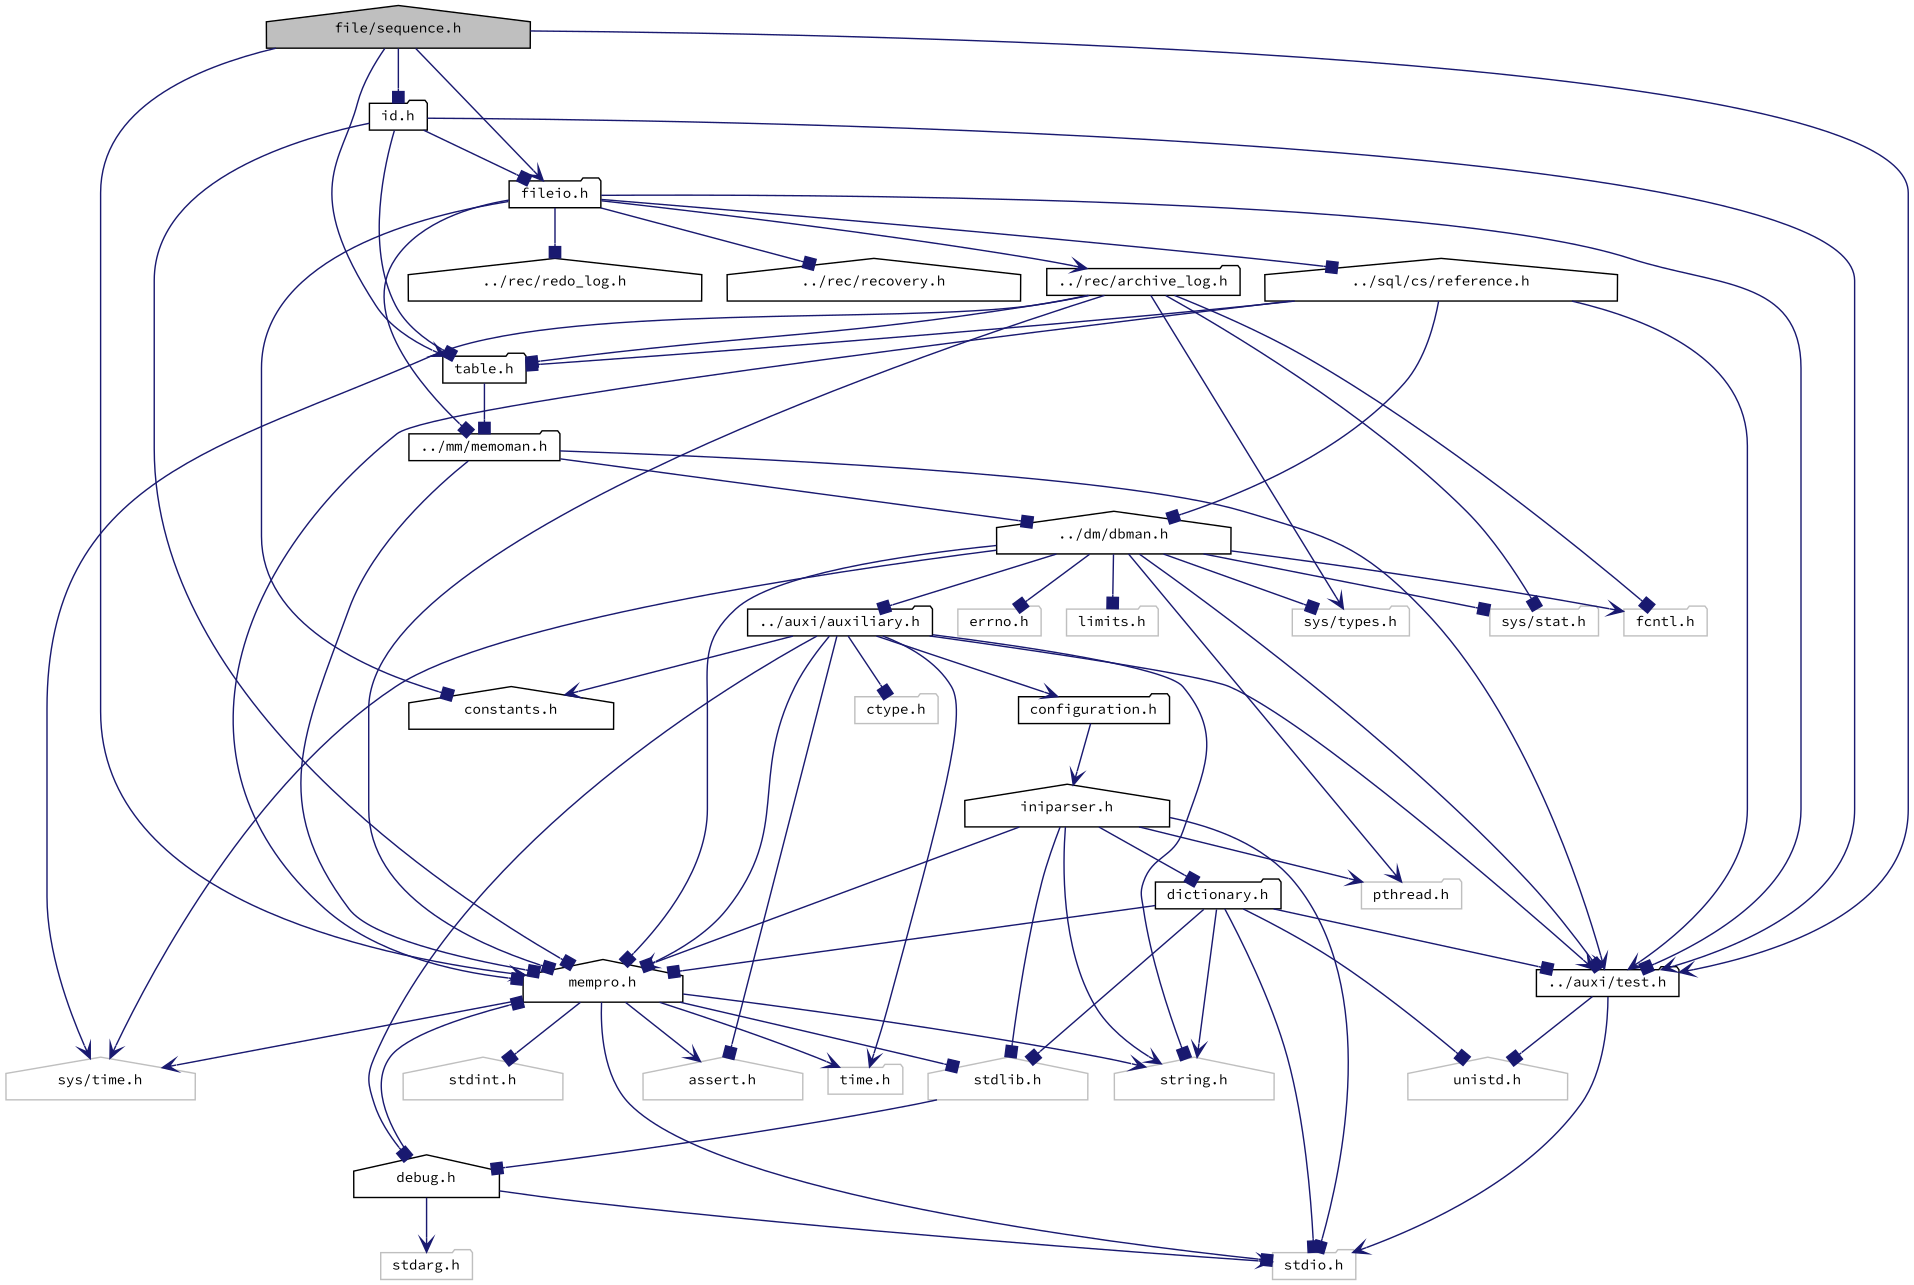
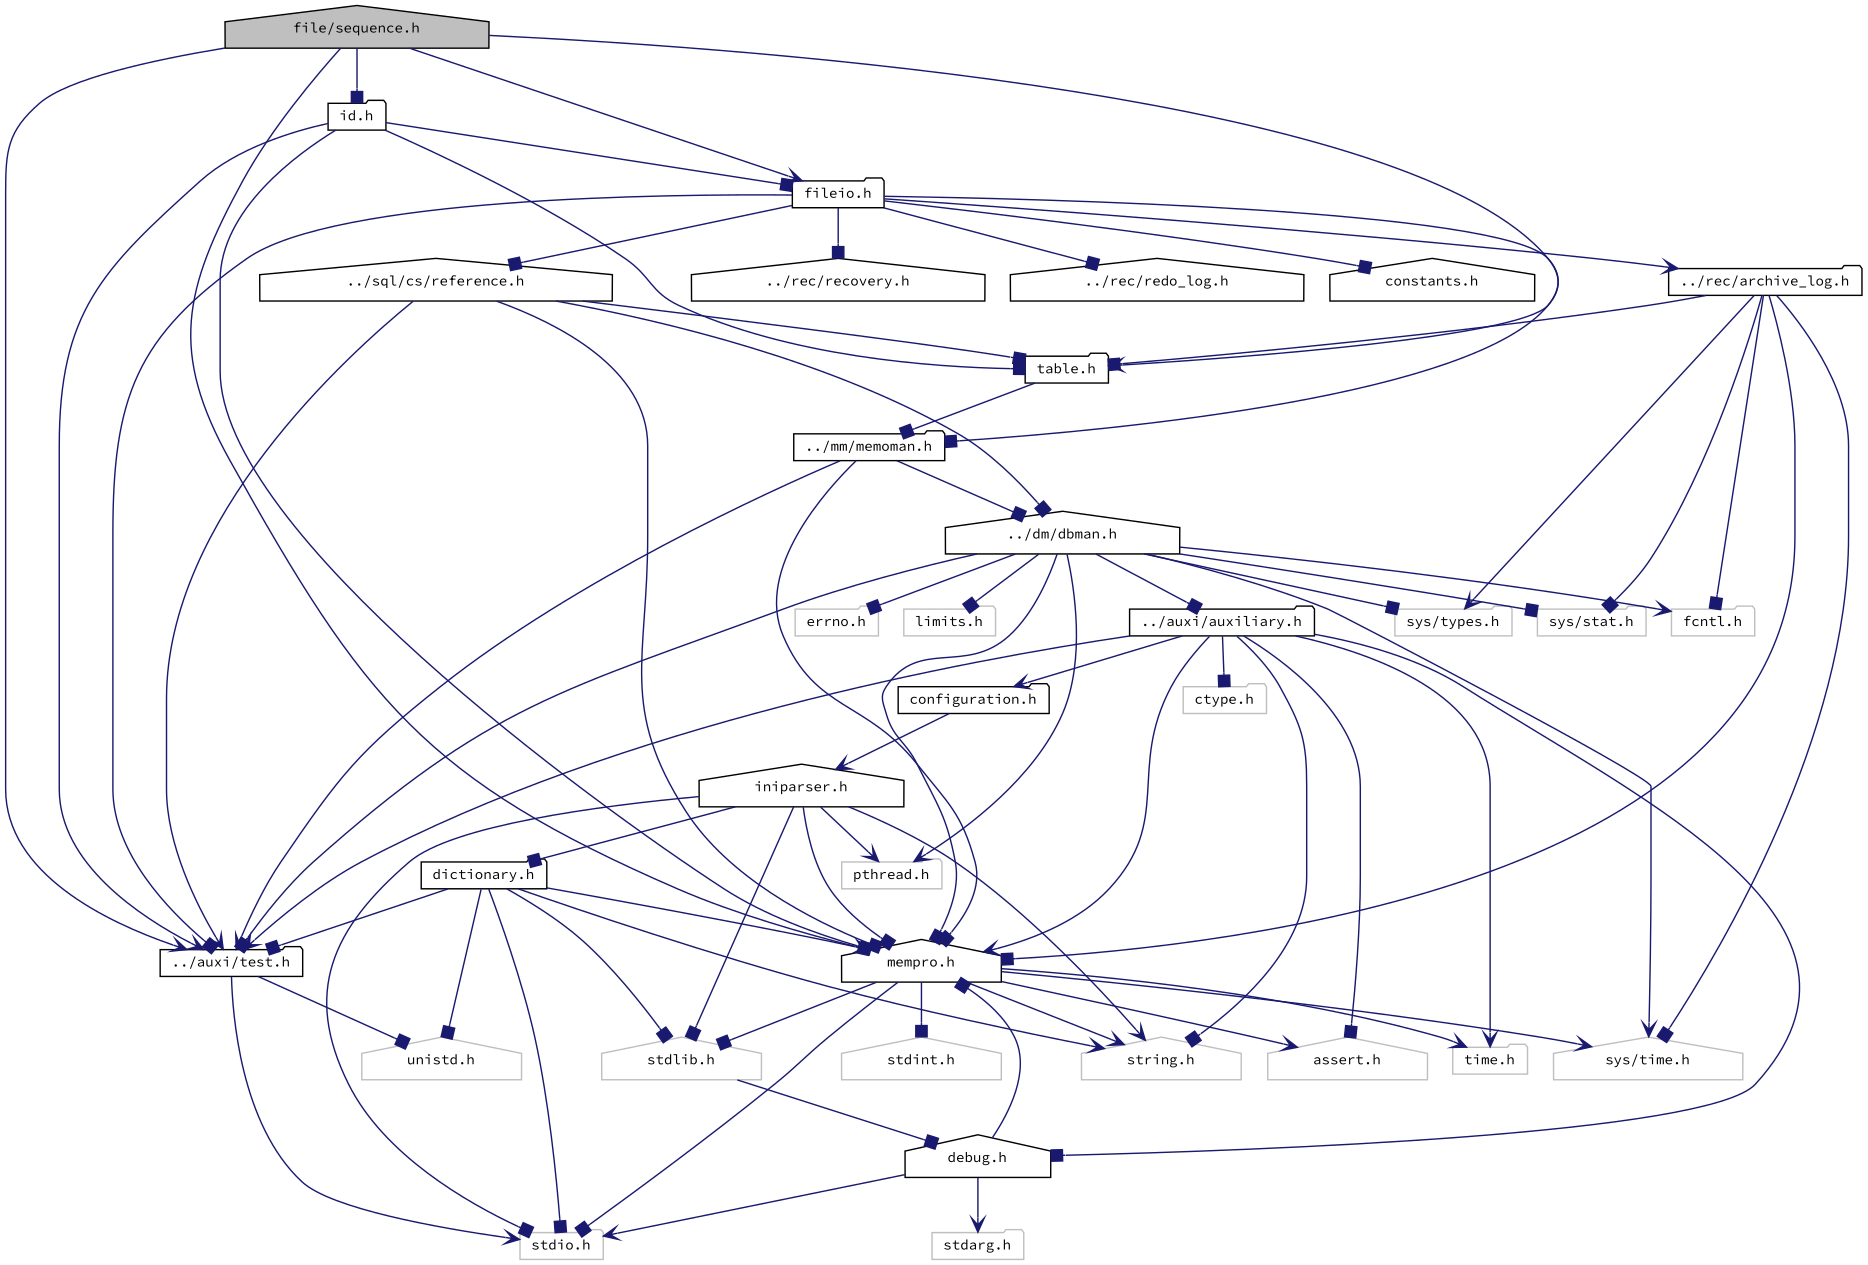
(318, 403) -> (1831, 669)
(686, 664) -> none
